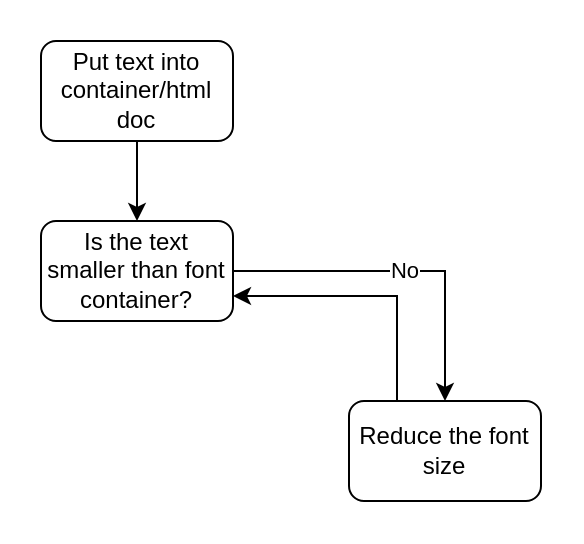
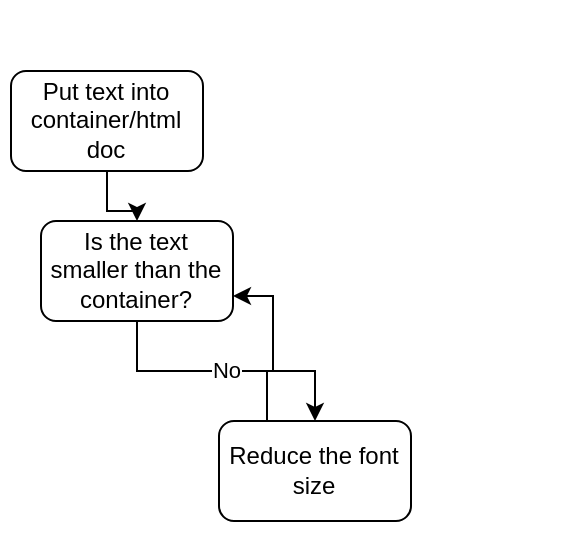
(137, 91) -> (107, 121)
(137, 271) -> (137, 271)
(445, 451) -> (315, 471)
